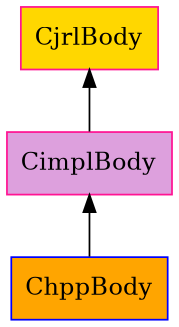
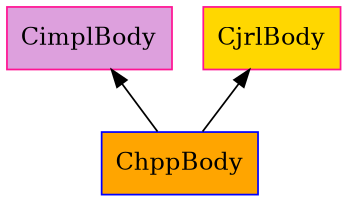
(89, 109) -> (221, 108)
